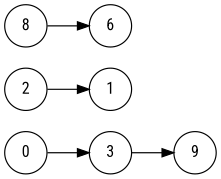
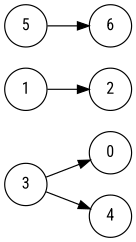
(26, 26) -> (26, 26)
(62, 89) -> (62, 89)
(62, 153) -> (63, 171)
(195, 153) -> (110, 216)
